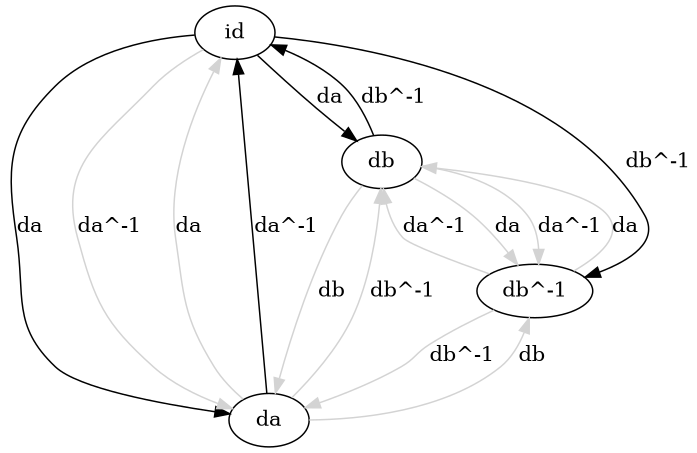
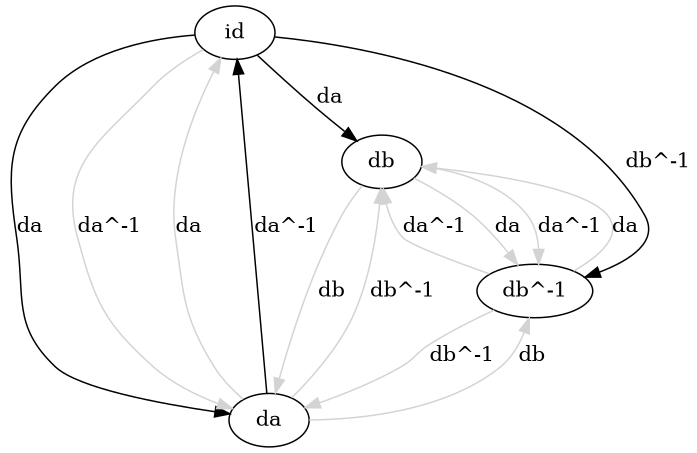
(339, 83) -> none
